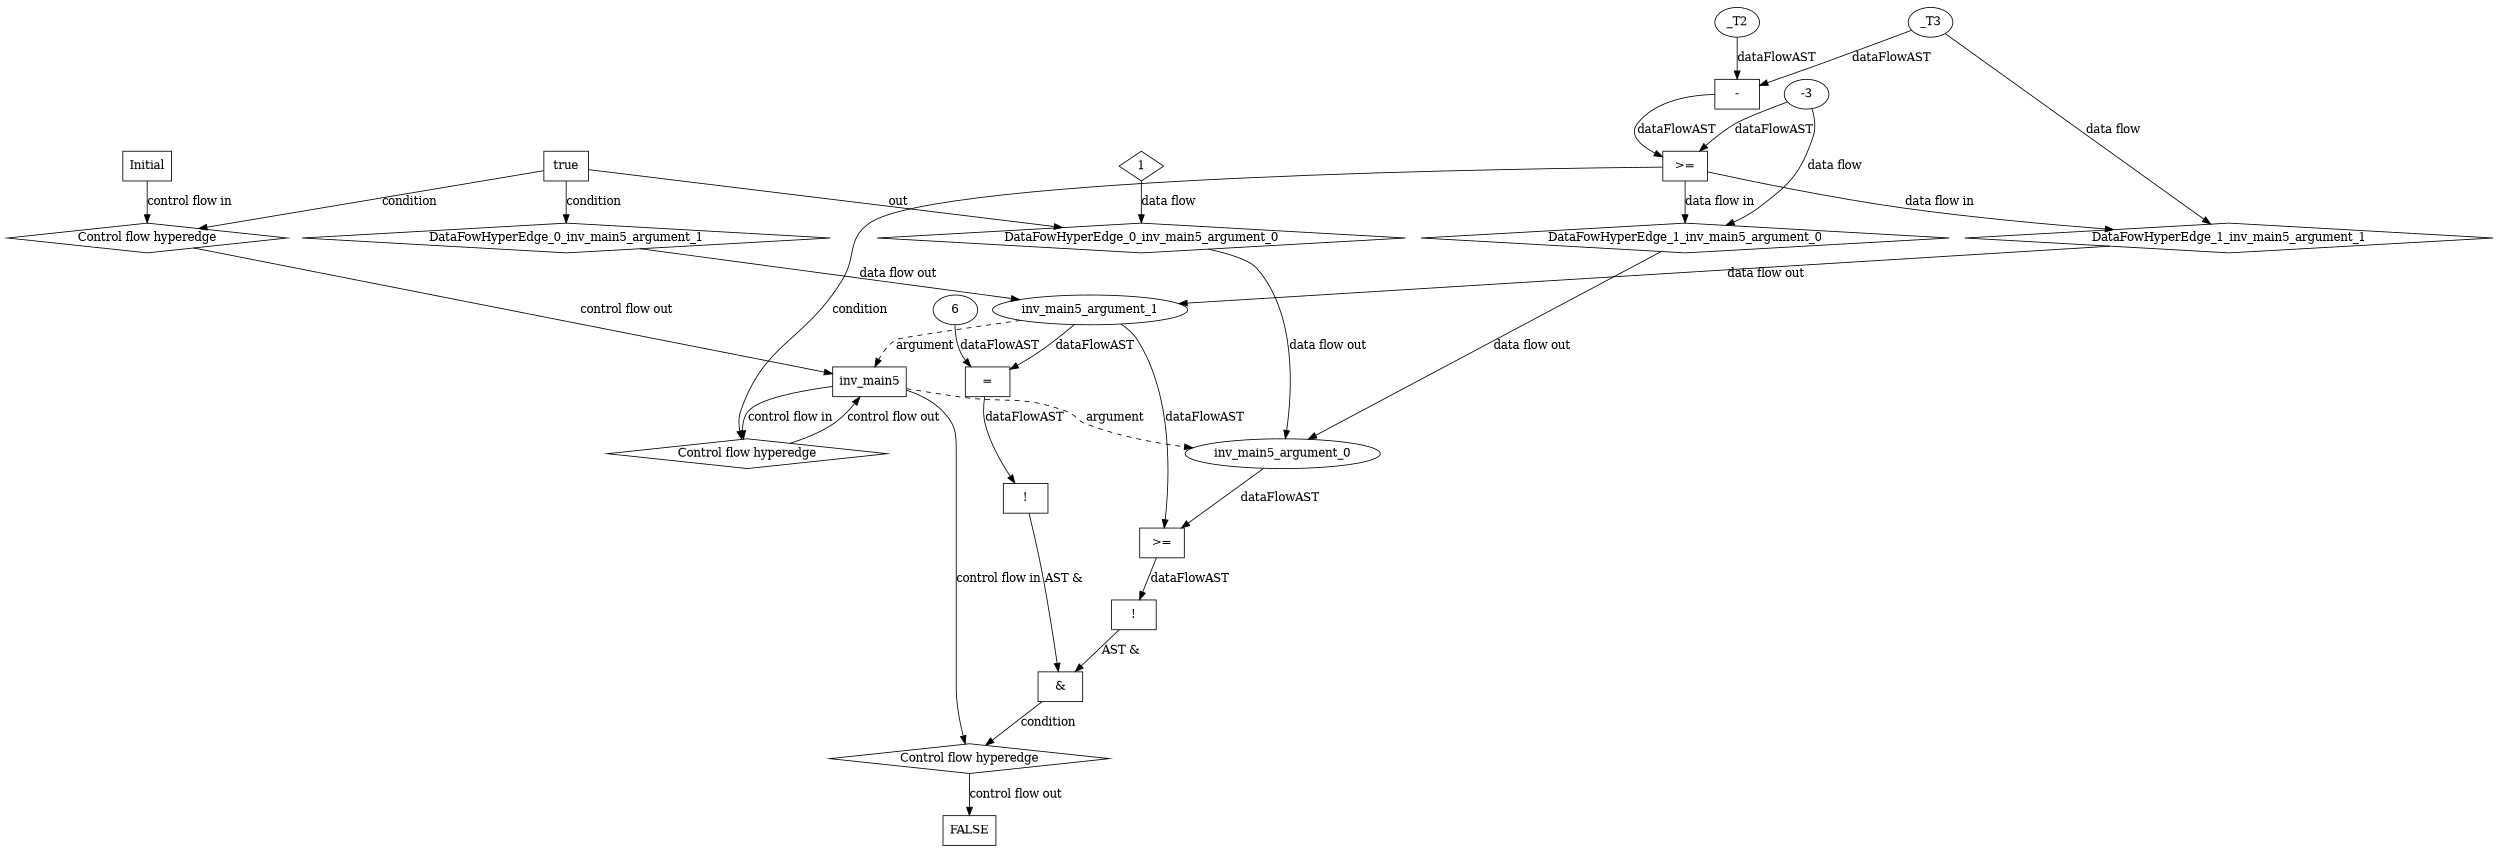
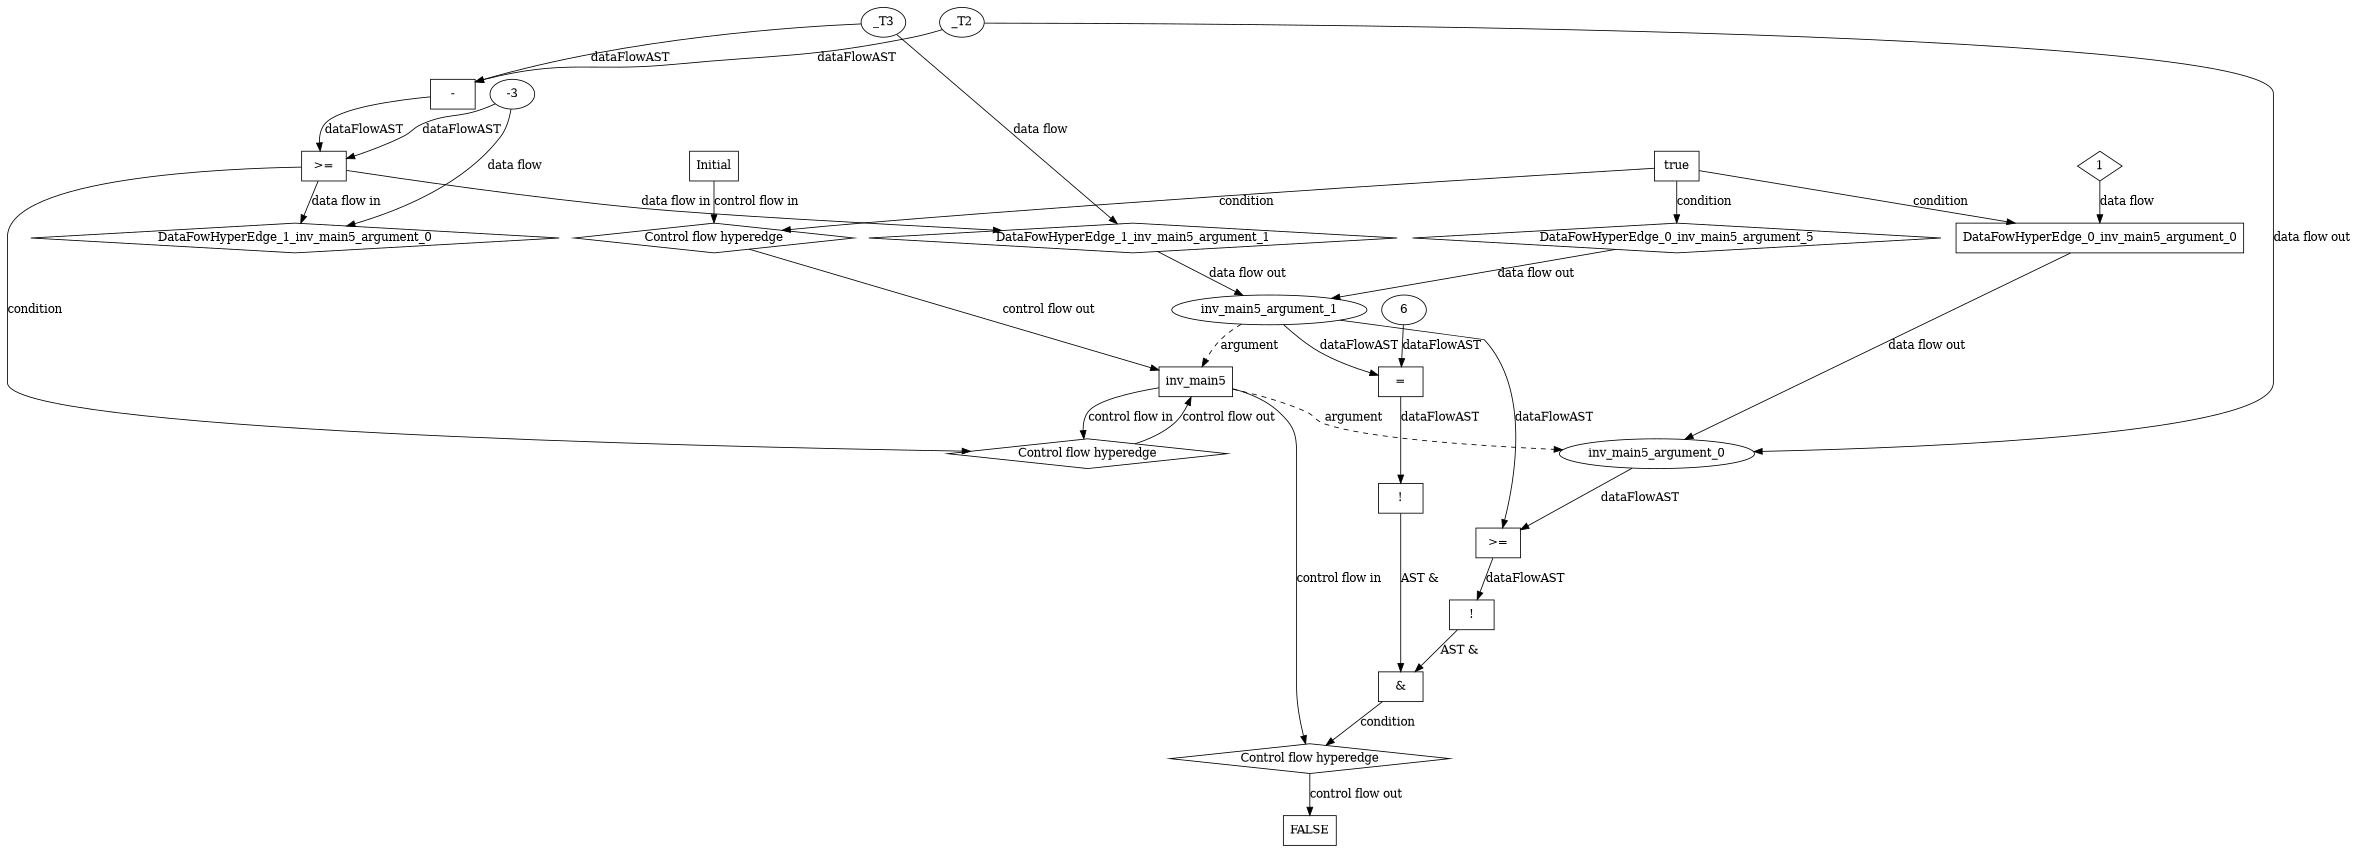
(898, 202) -> (1941, 202)
(566, 238) -> (1677, 238)
(1141, 238) -> (2100, 238)
(1488, 343) -> (2038, 50)
